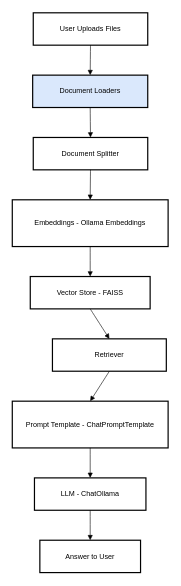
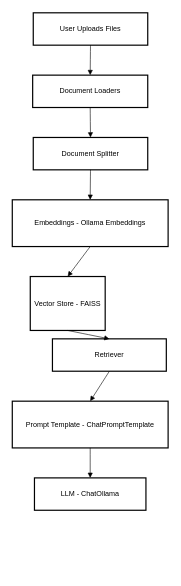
(90, 91) -> (90, 91)
(90, 293) -> (68, 303)
(90, 534) -> none
(90, 557) -> none
